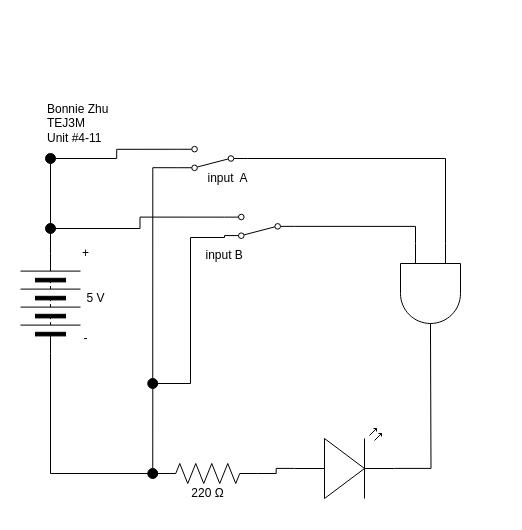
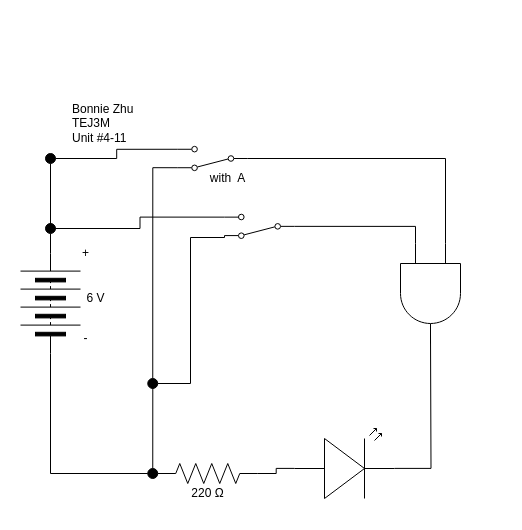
(86, 124) -> (111, 124)
(228, 179) -> (228, 179)
(228, 256) -> none
(96, 299) -> (96, 299)
